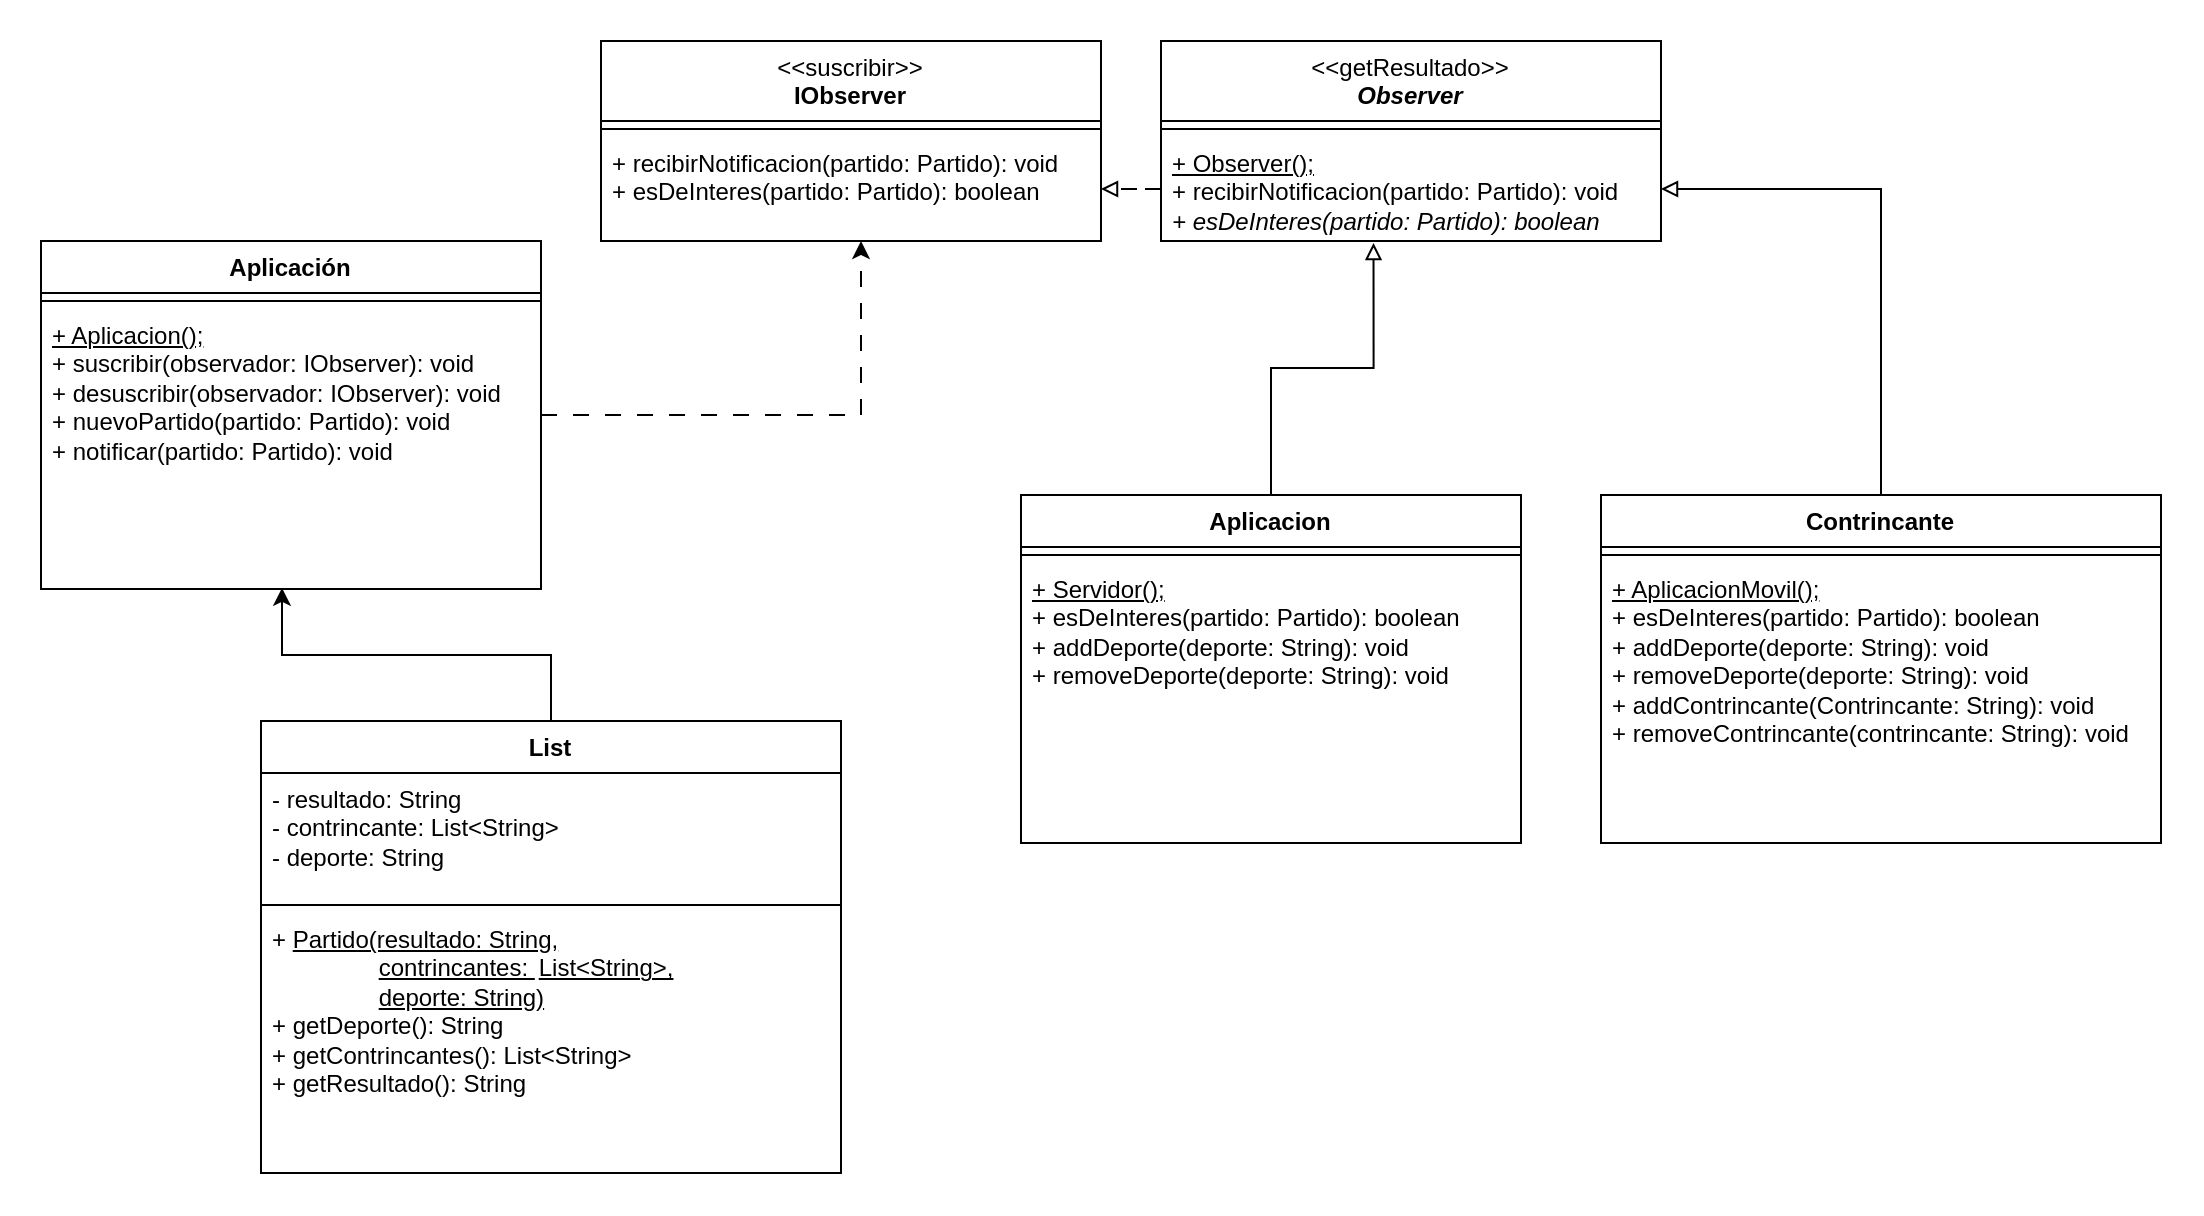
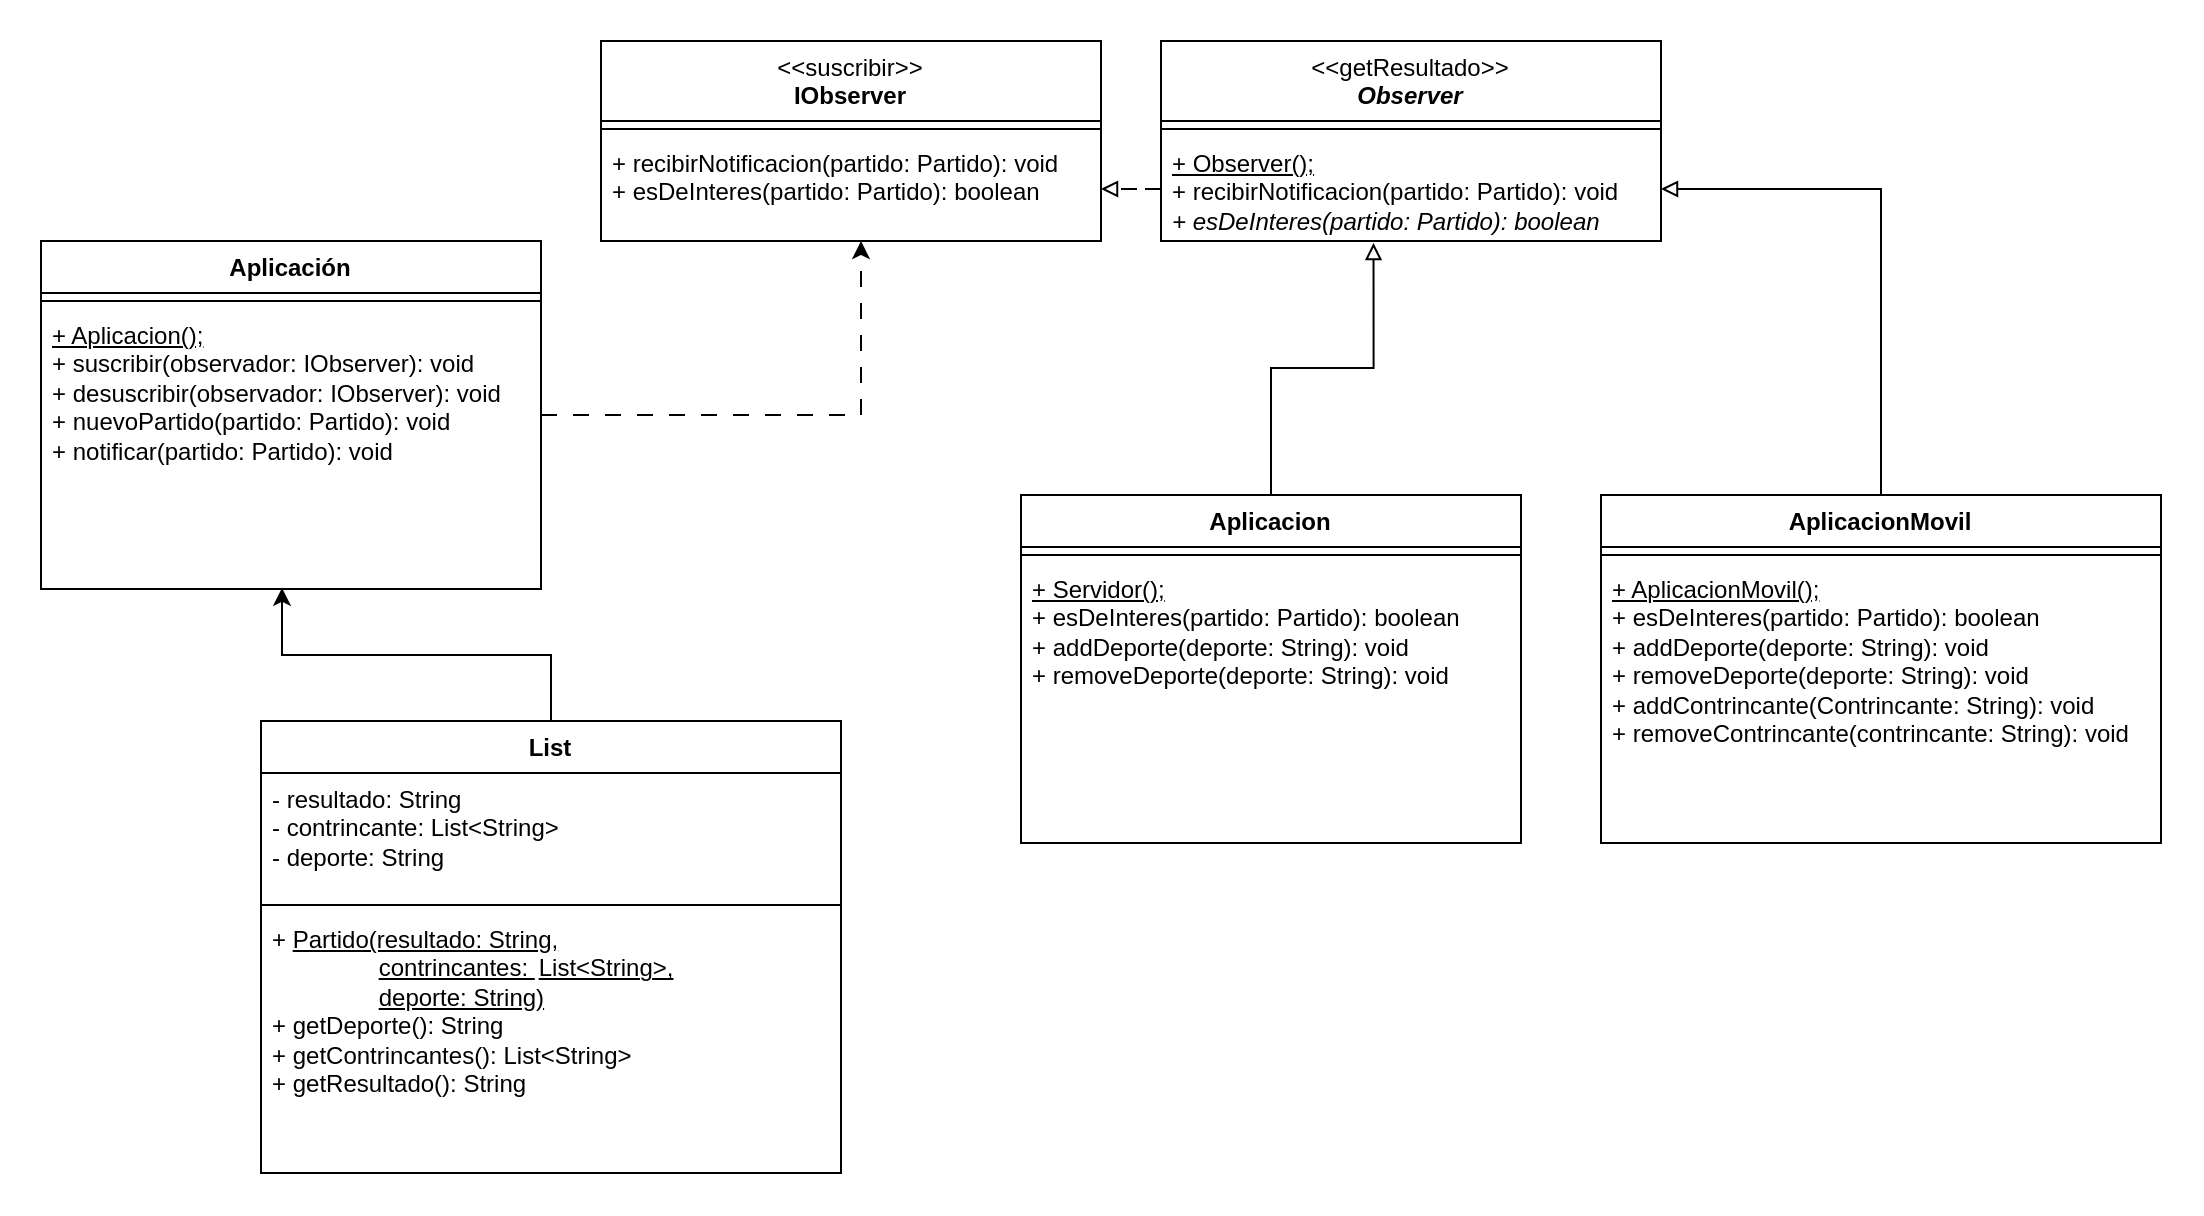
(1881, 523) -> (1881, 523)
